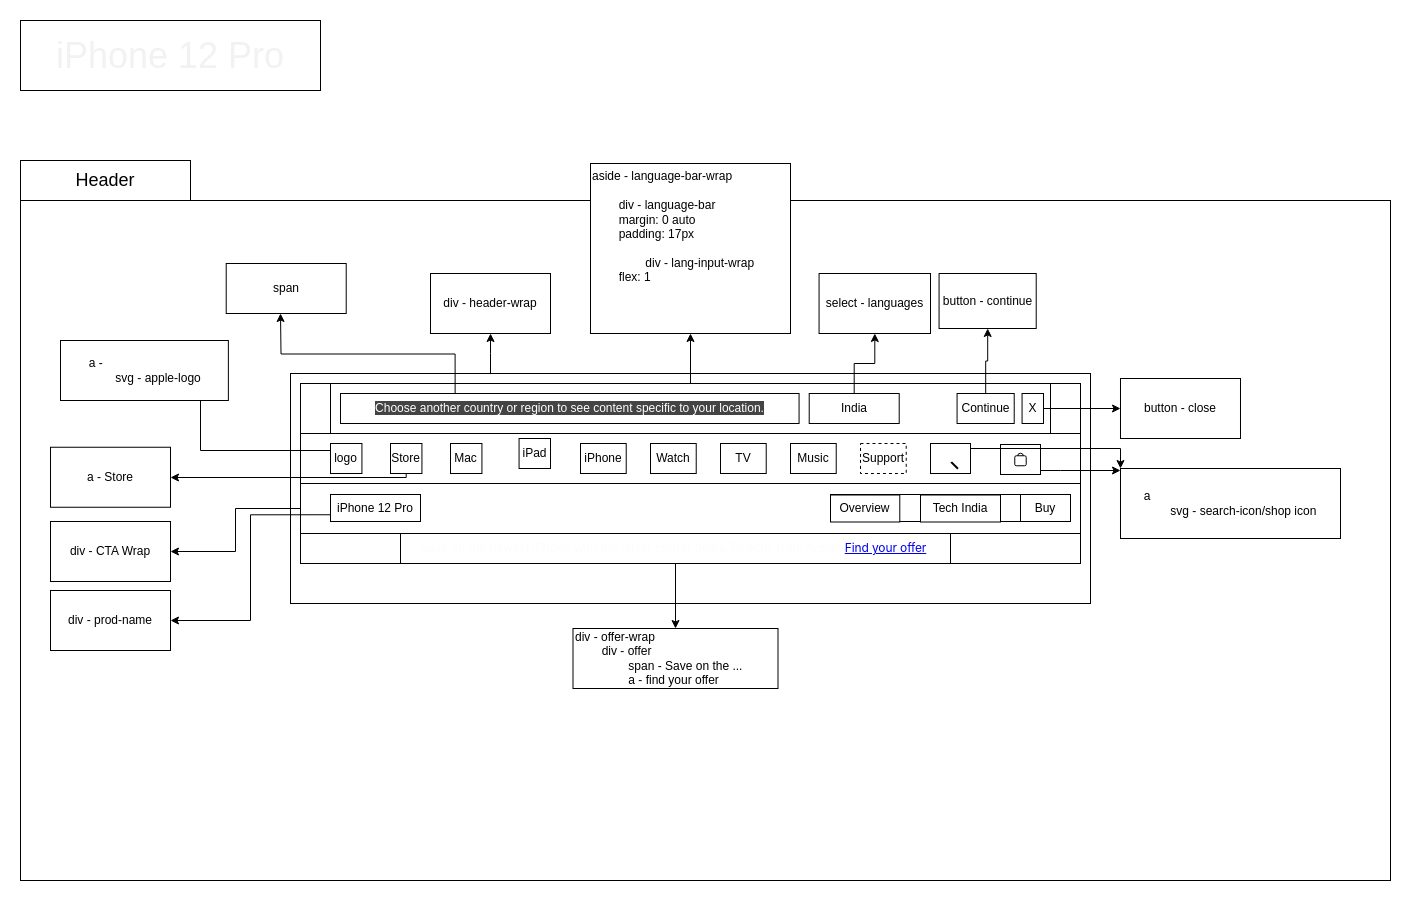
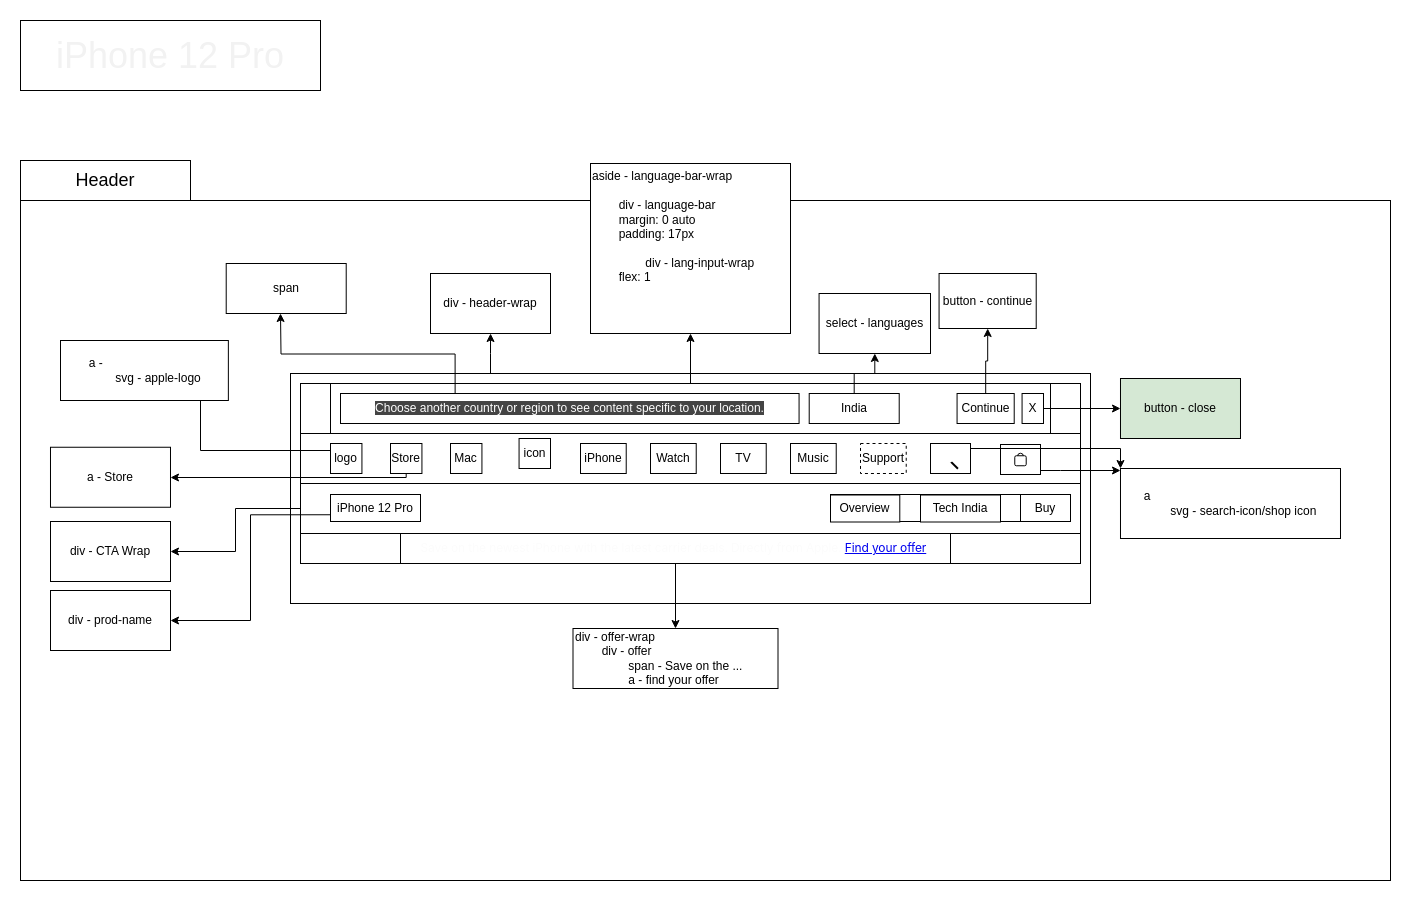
(875, 304) -> (875, 324)
(1180, 409) -> (1180, 409)
(535, 454) -> (535, 454)
